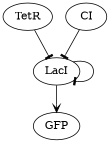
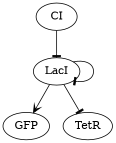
(41, 42) -> (71, 97)
